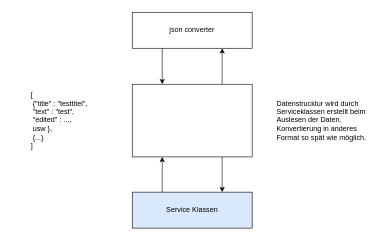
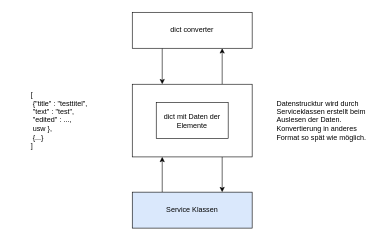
(192, 30) -> (192, 30)
none -> (192, 121)
